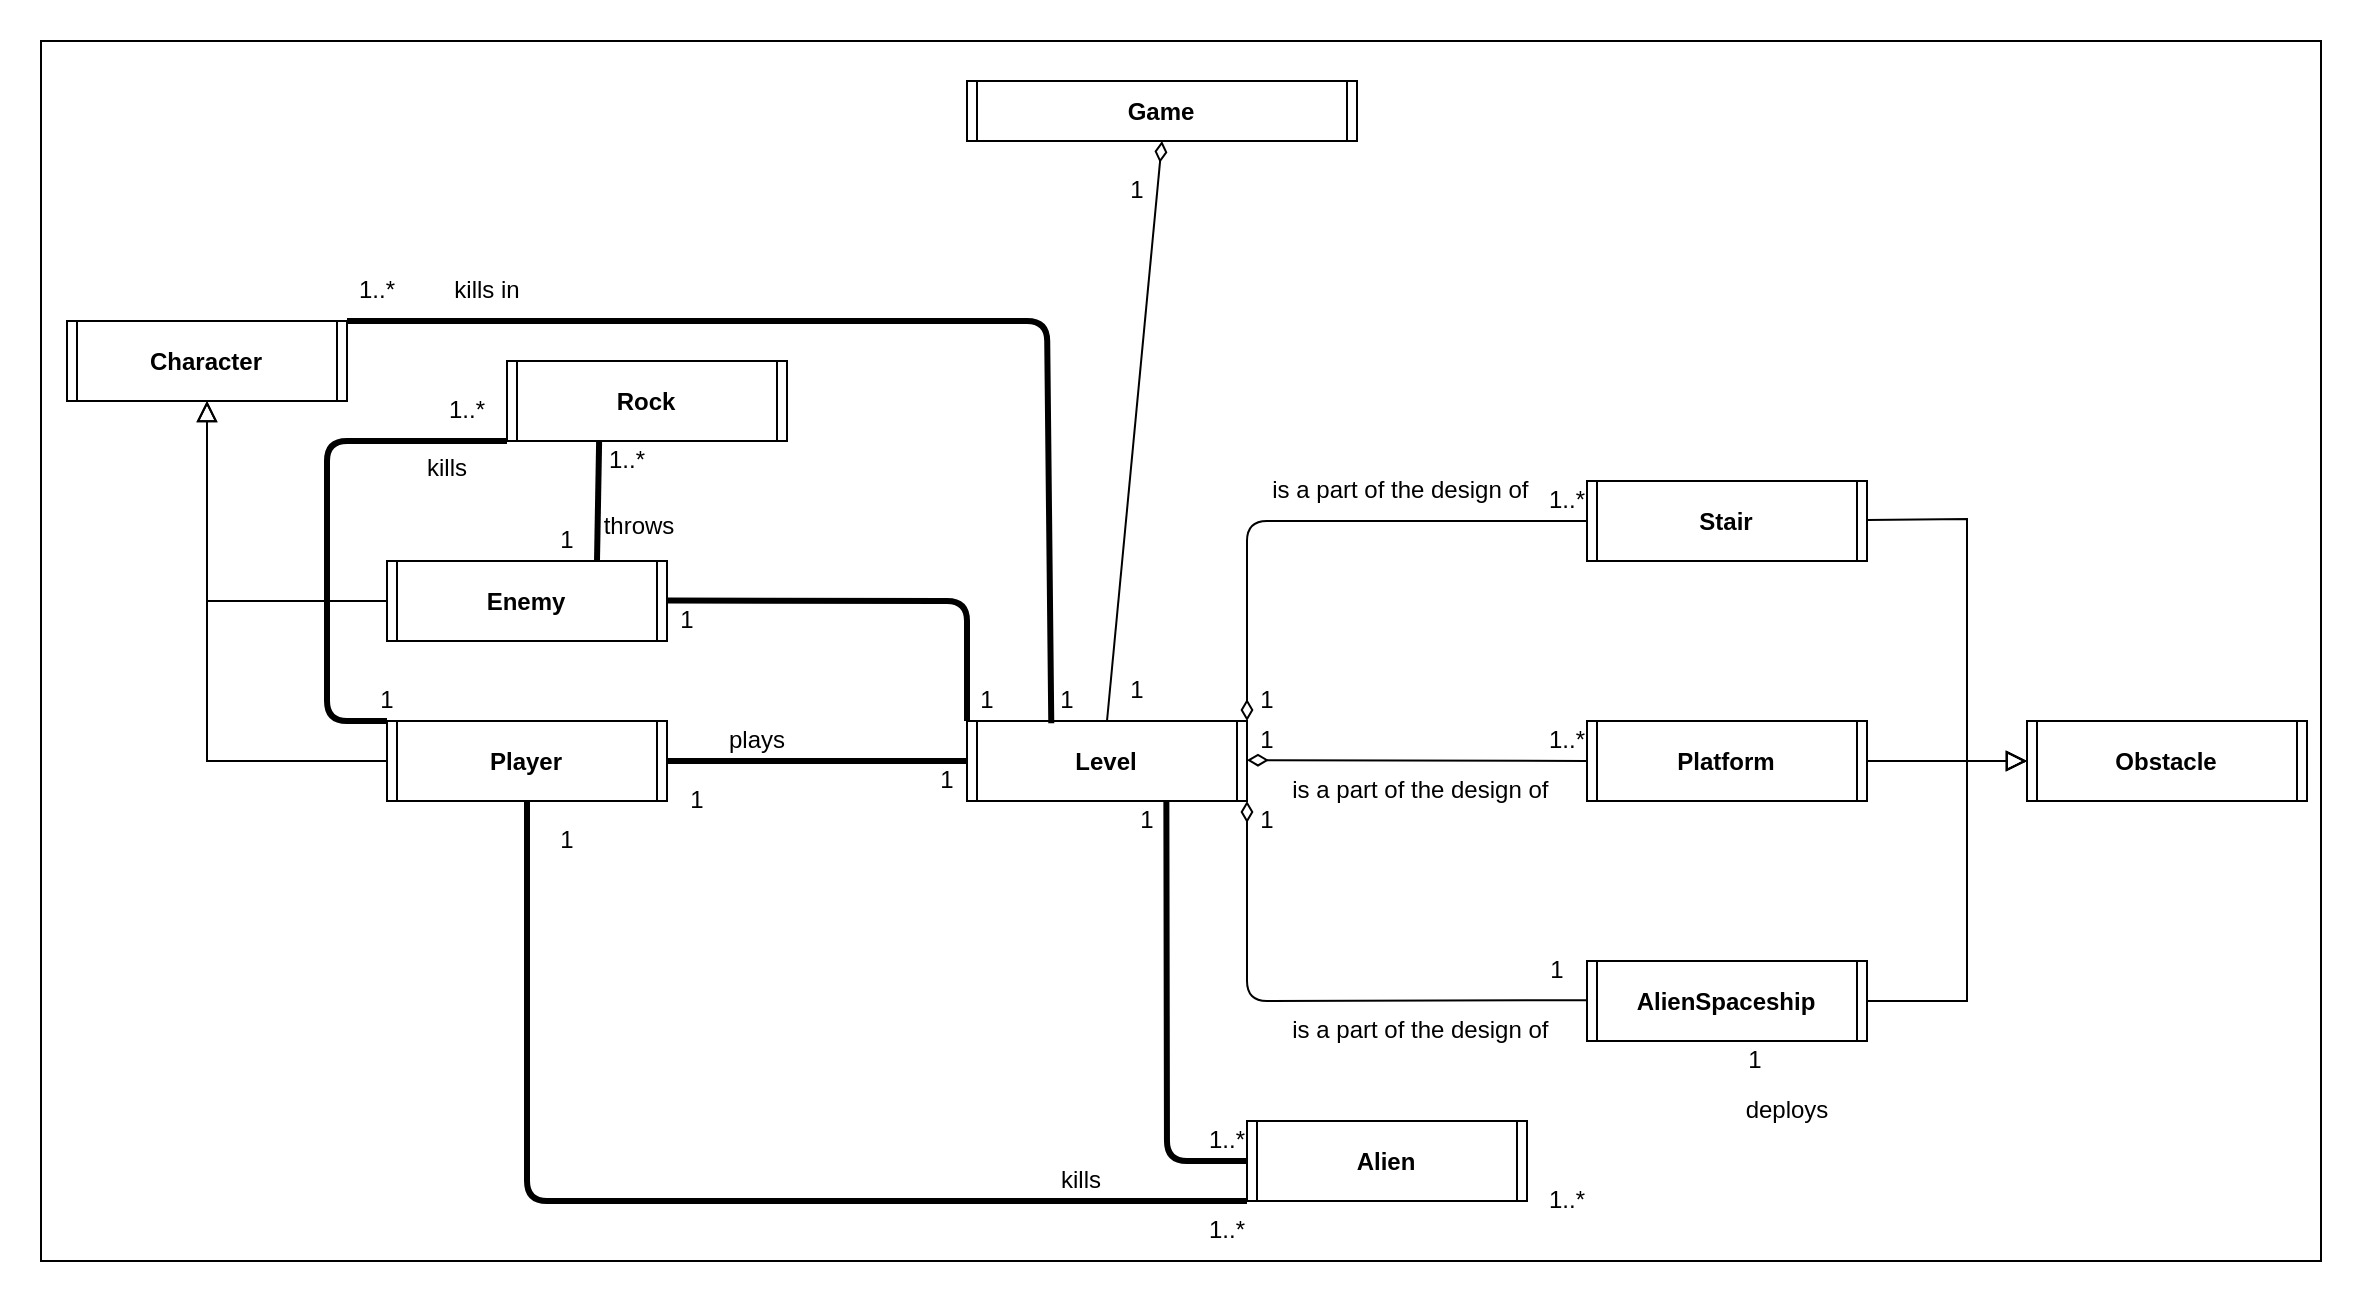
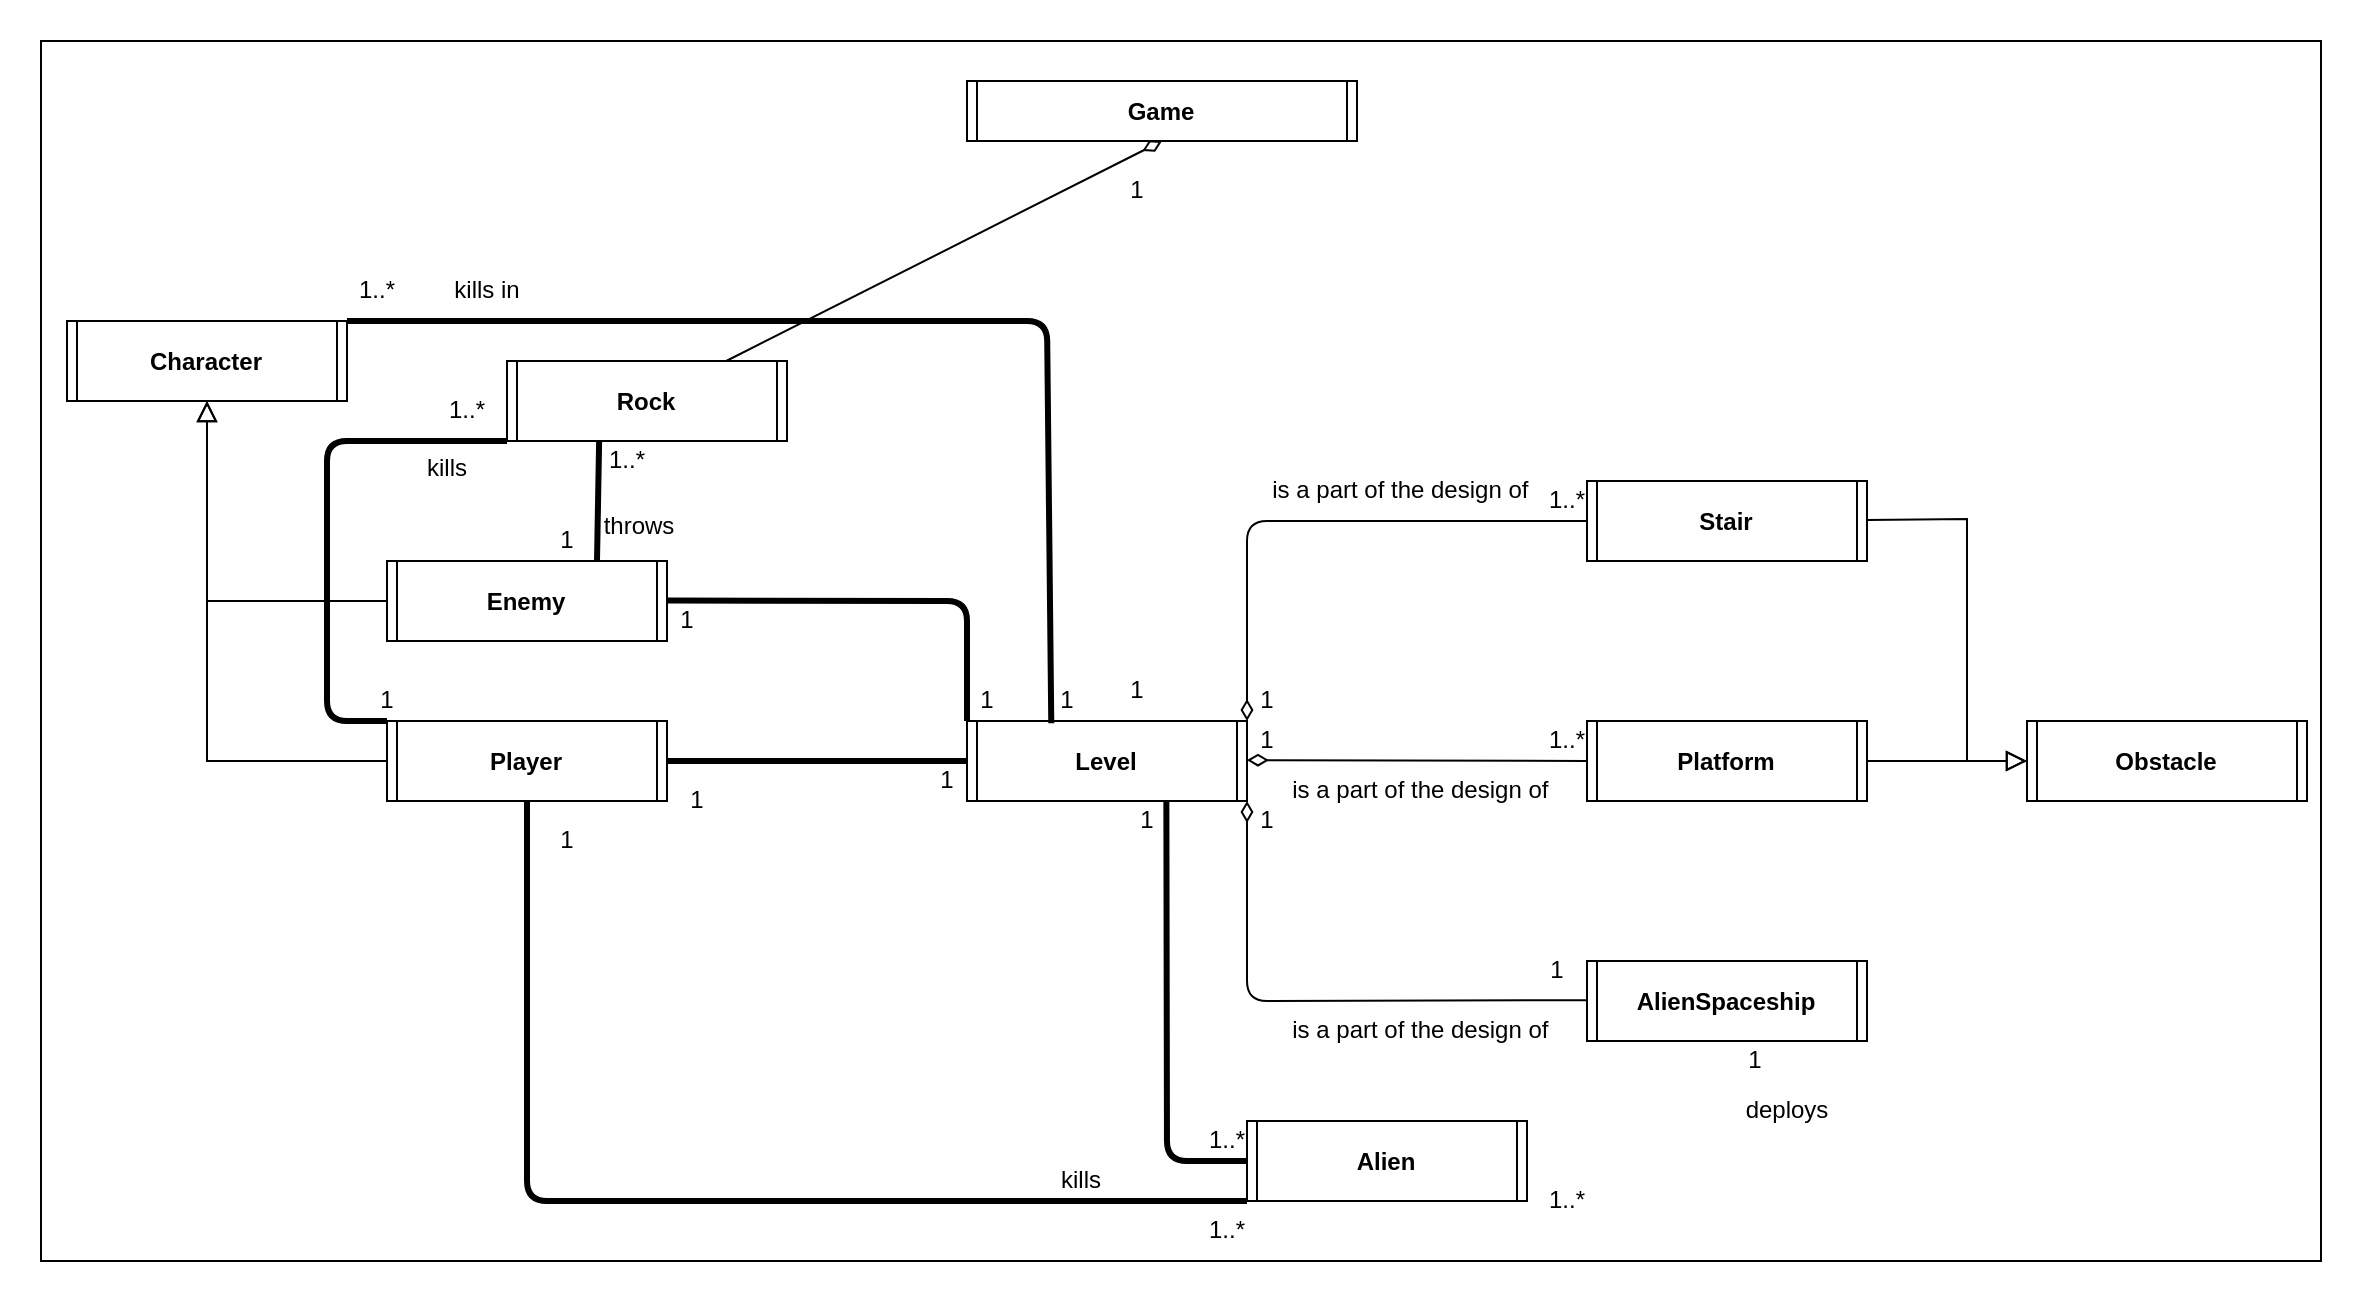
(1134, 441) -> (978, 234)
(757, 741) -> none
(1967, 933) -> none
